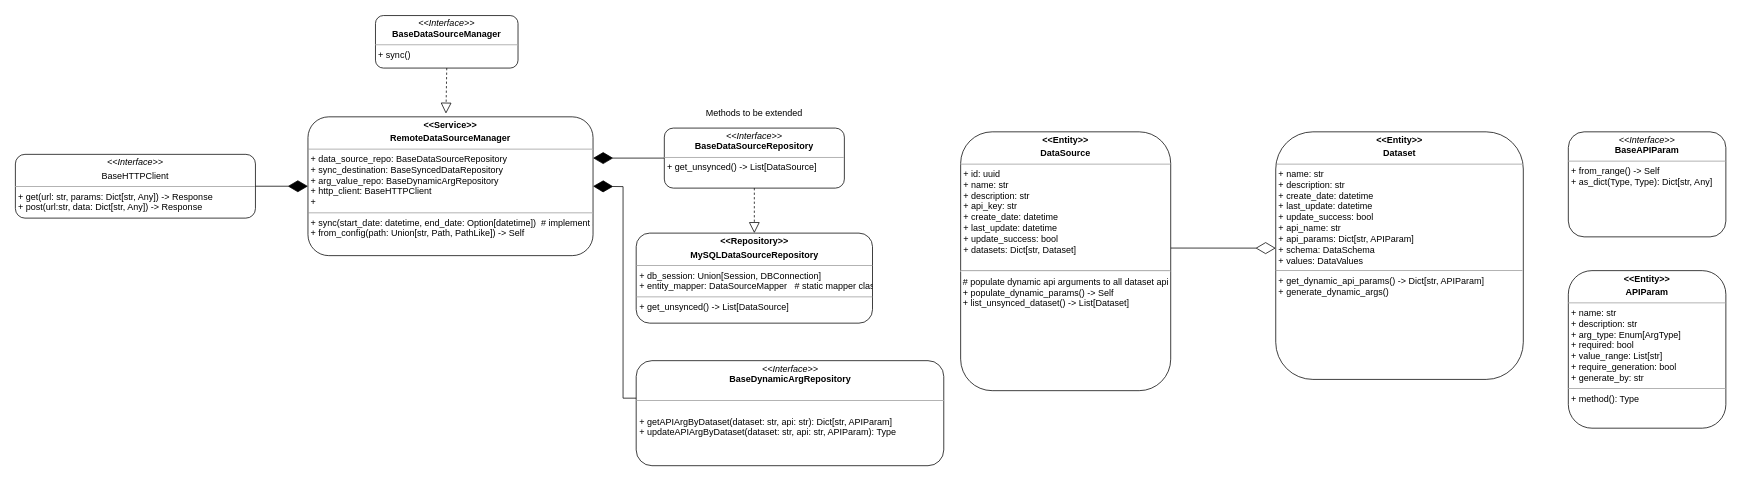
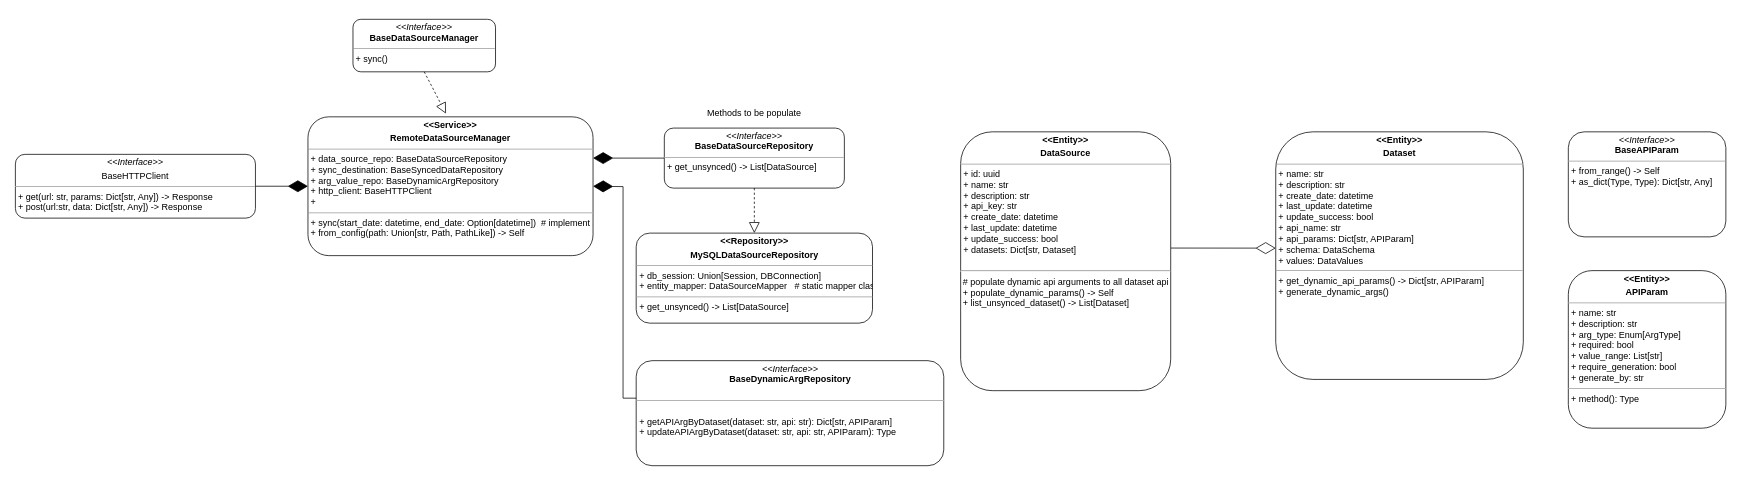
(447, 42) -> (424, 45)
(754, 113) -> (754, 113)
